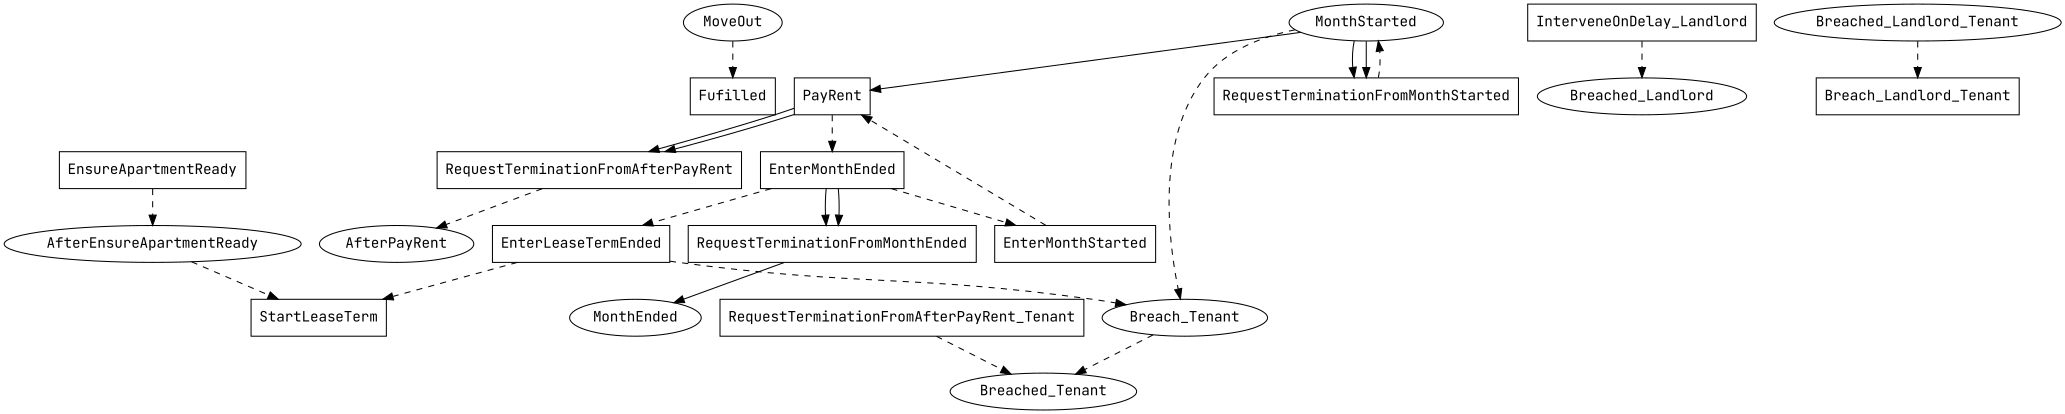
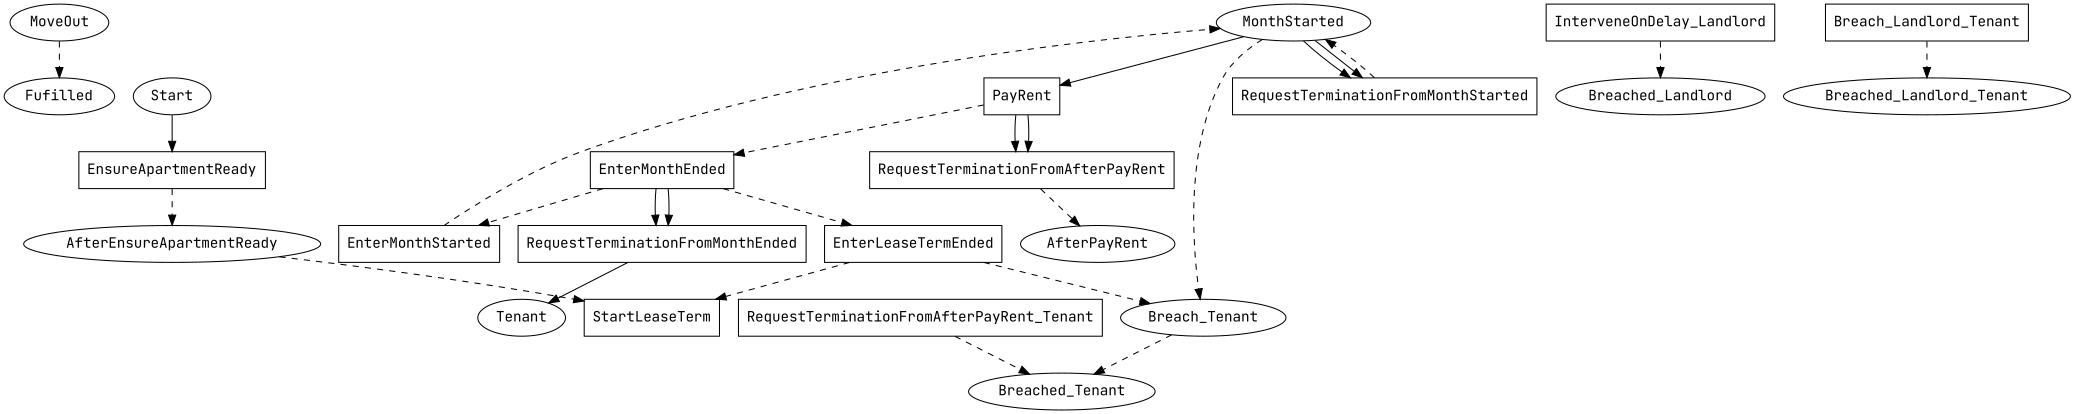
(1918, 54) -> (1927, 54)
none -> (172, 96)
(733, 96) -> (59, 96)
(958, 173) -> (815, 87)
(635, 318) -> (522, 318)
